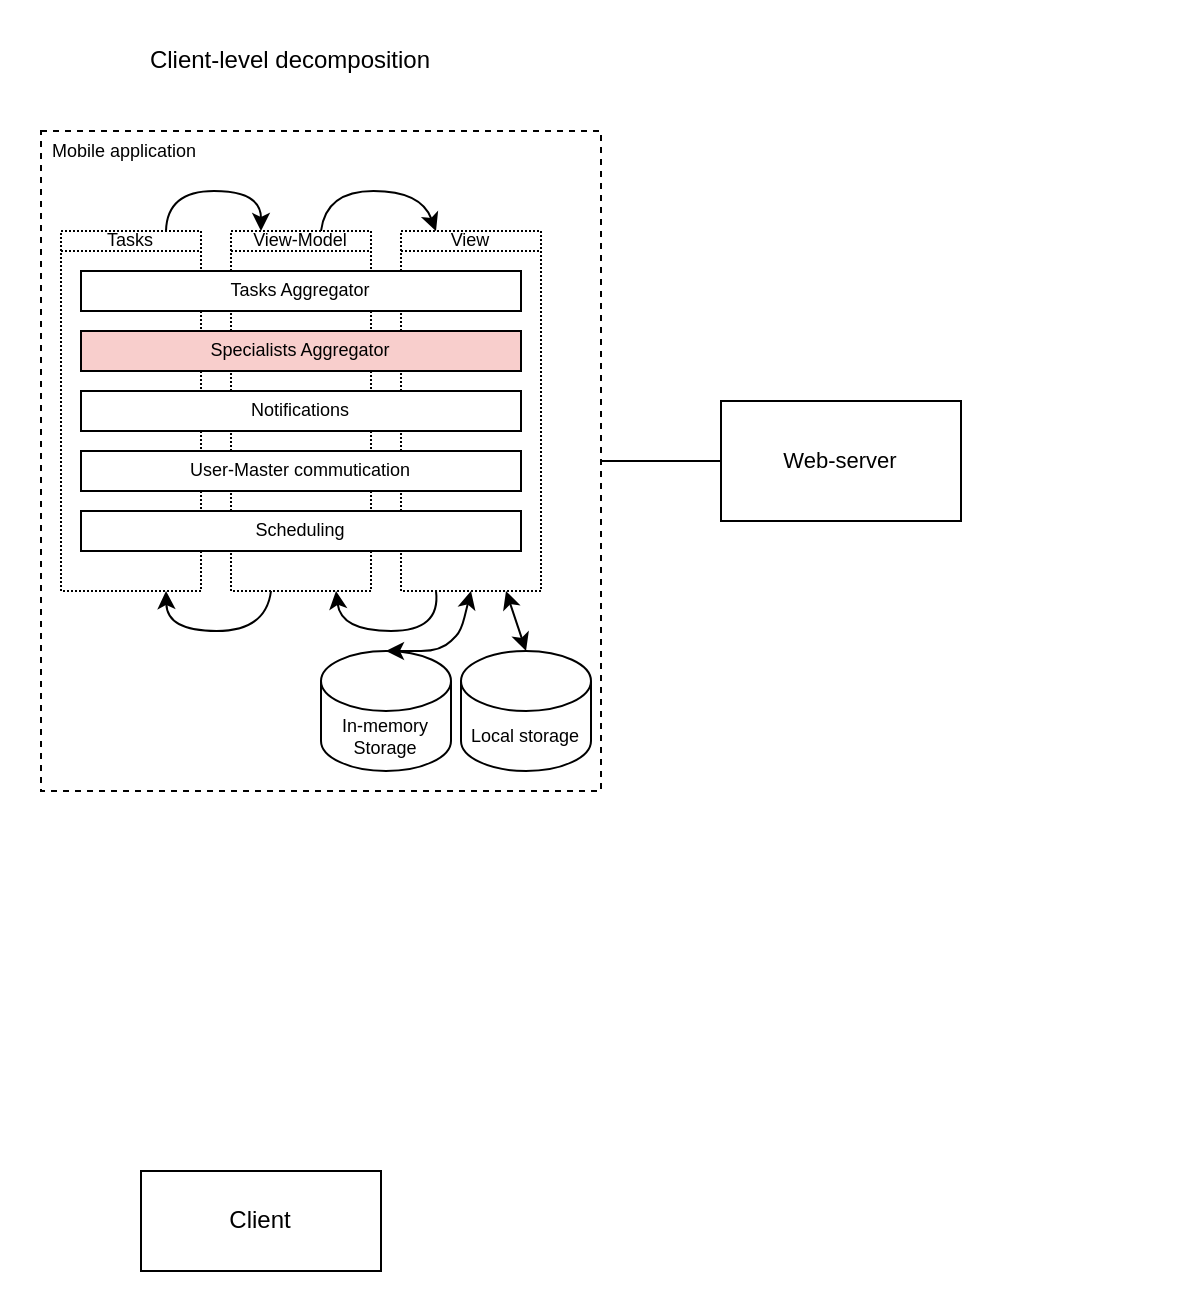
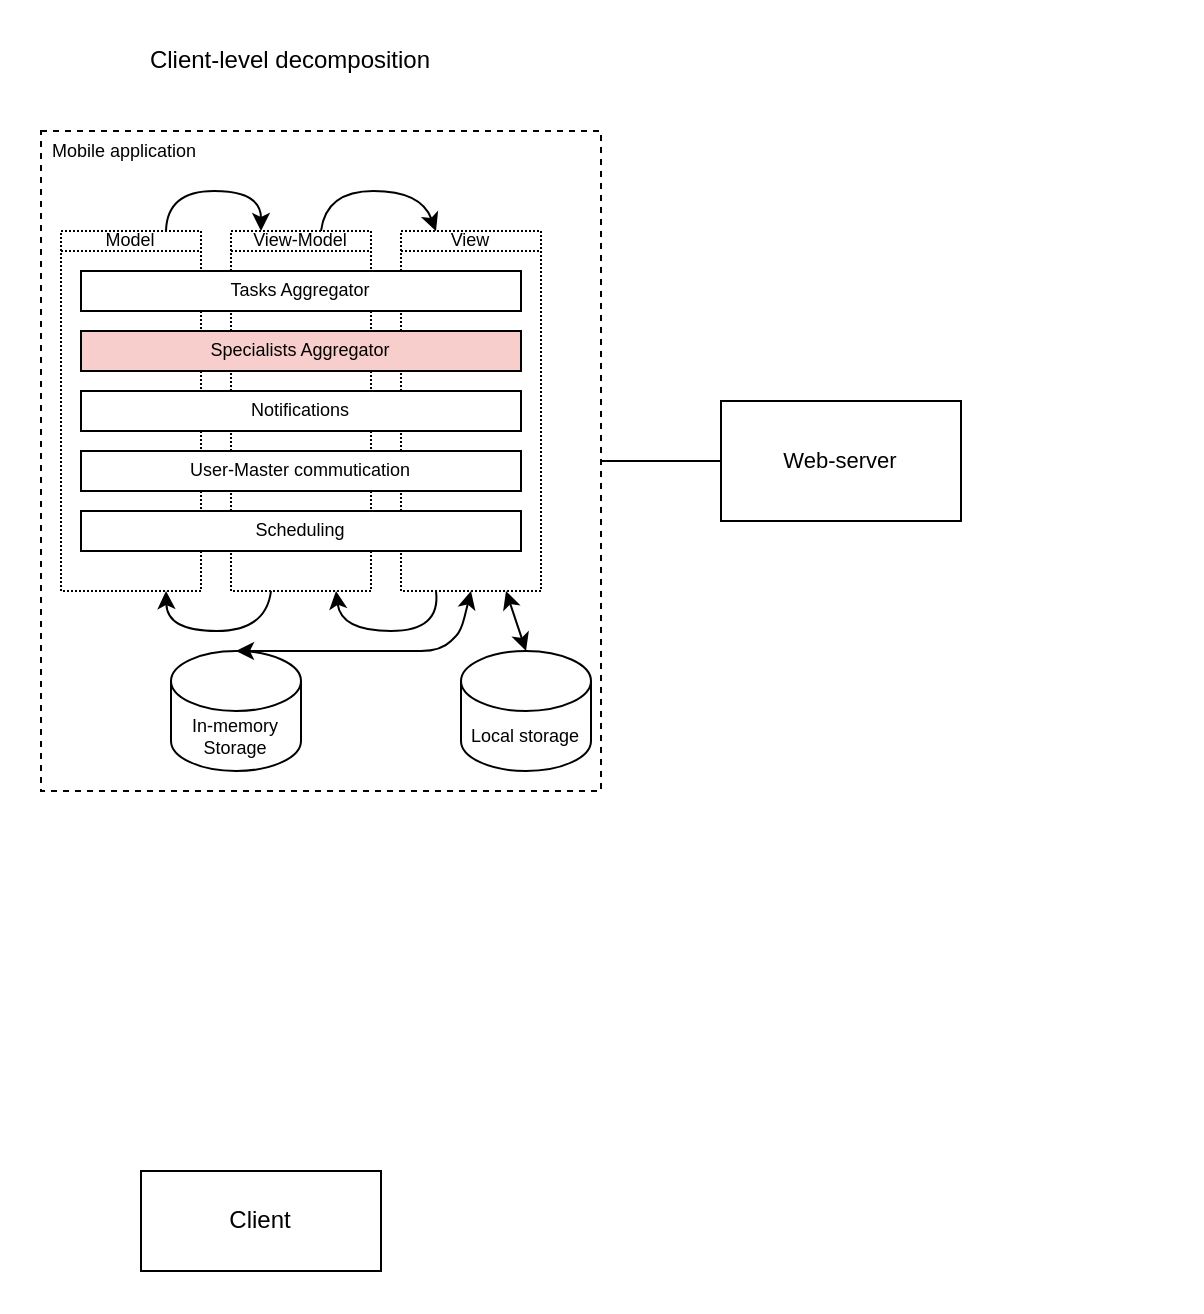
(131, 241) -> (131, 241)
(386, 711) -> (236, 711)
